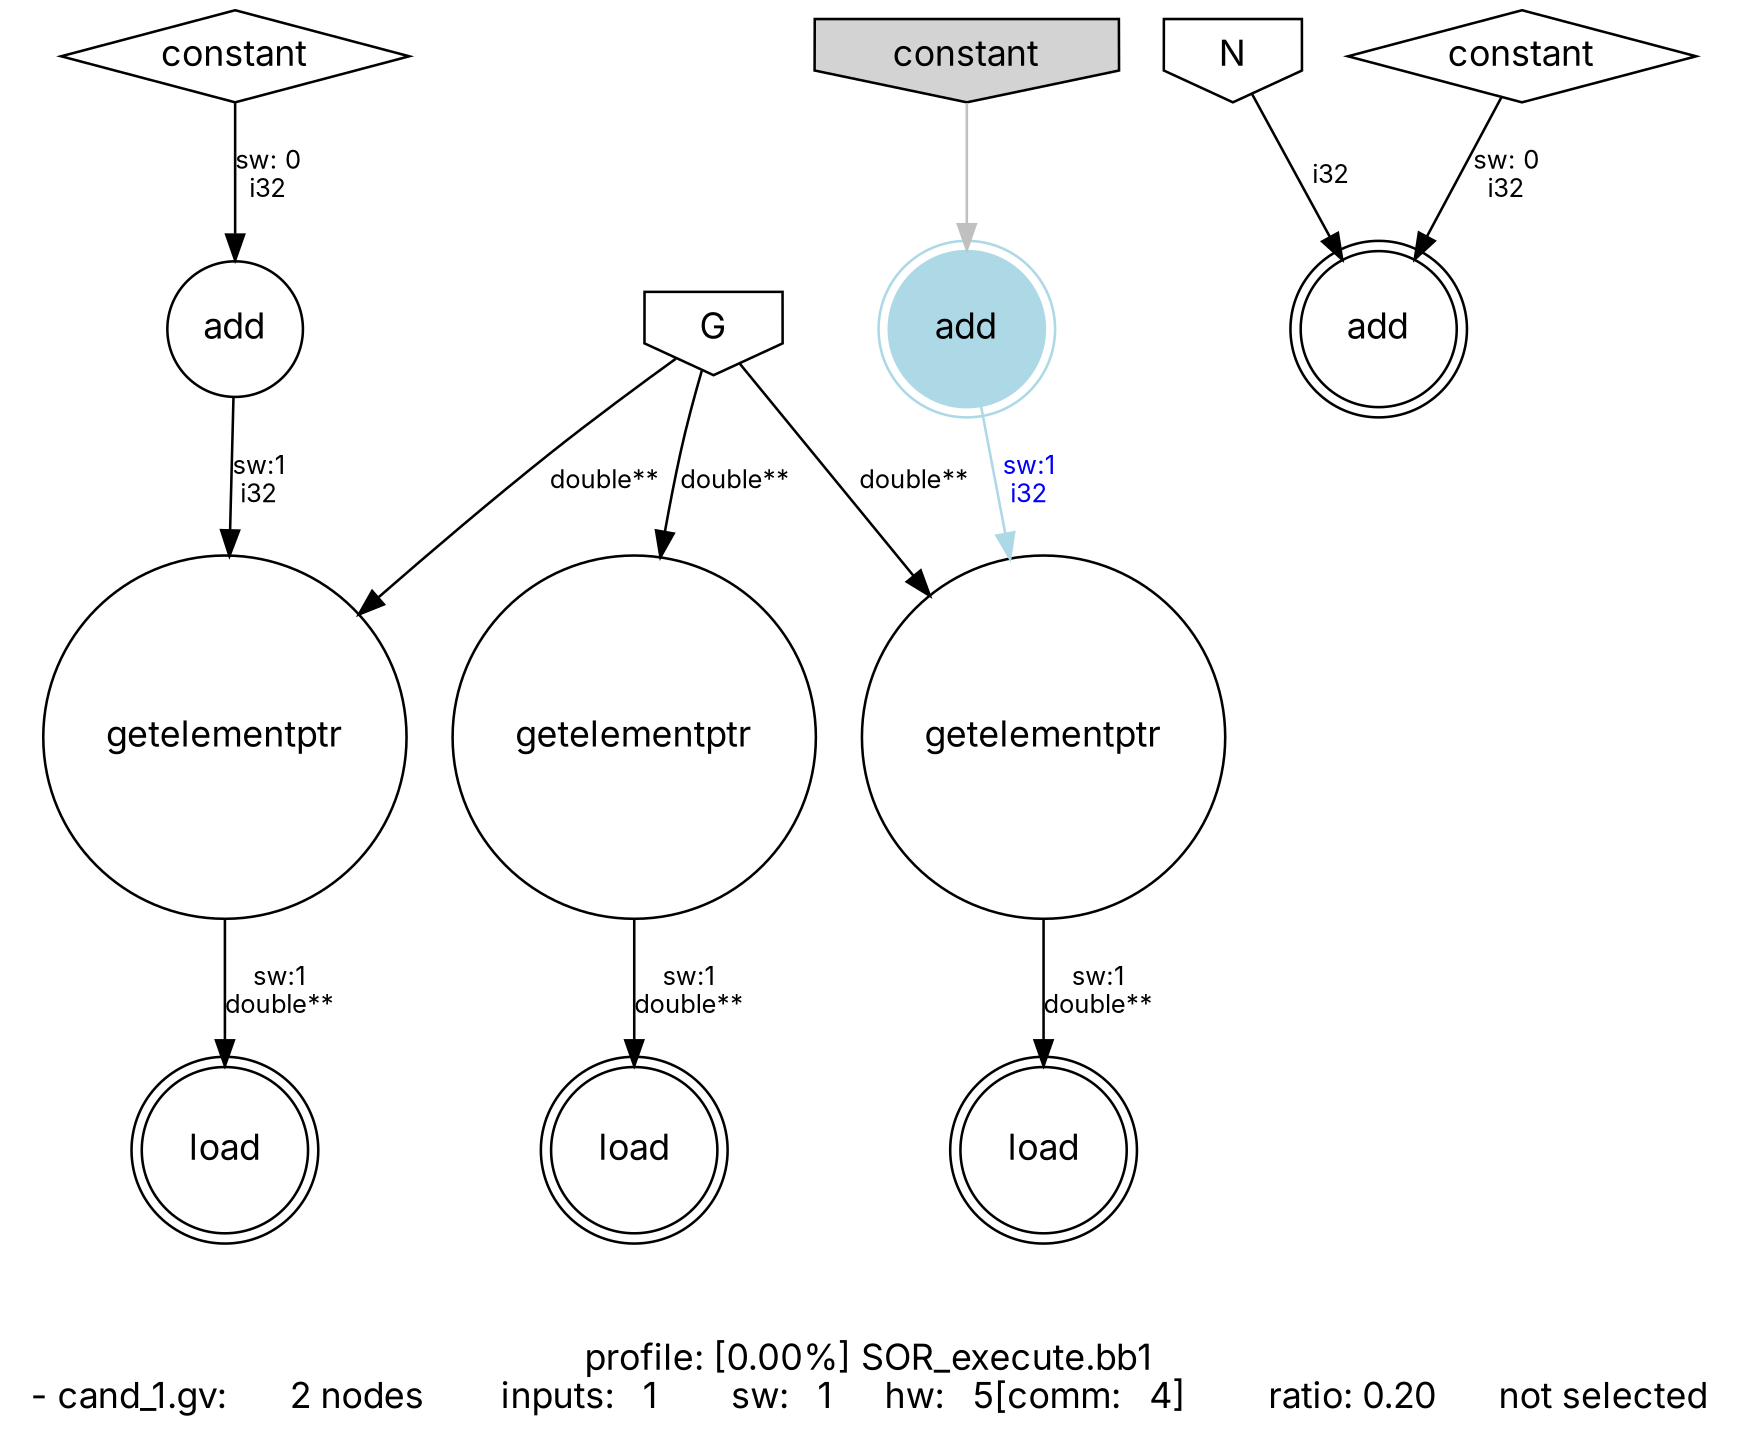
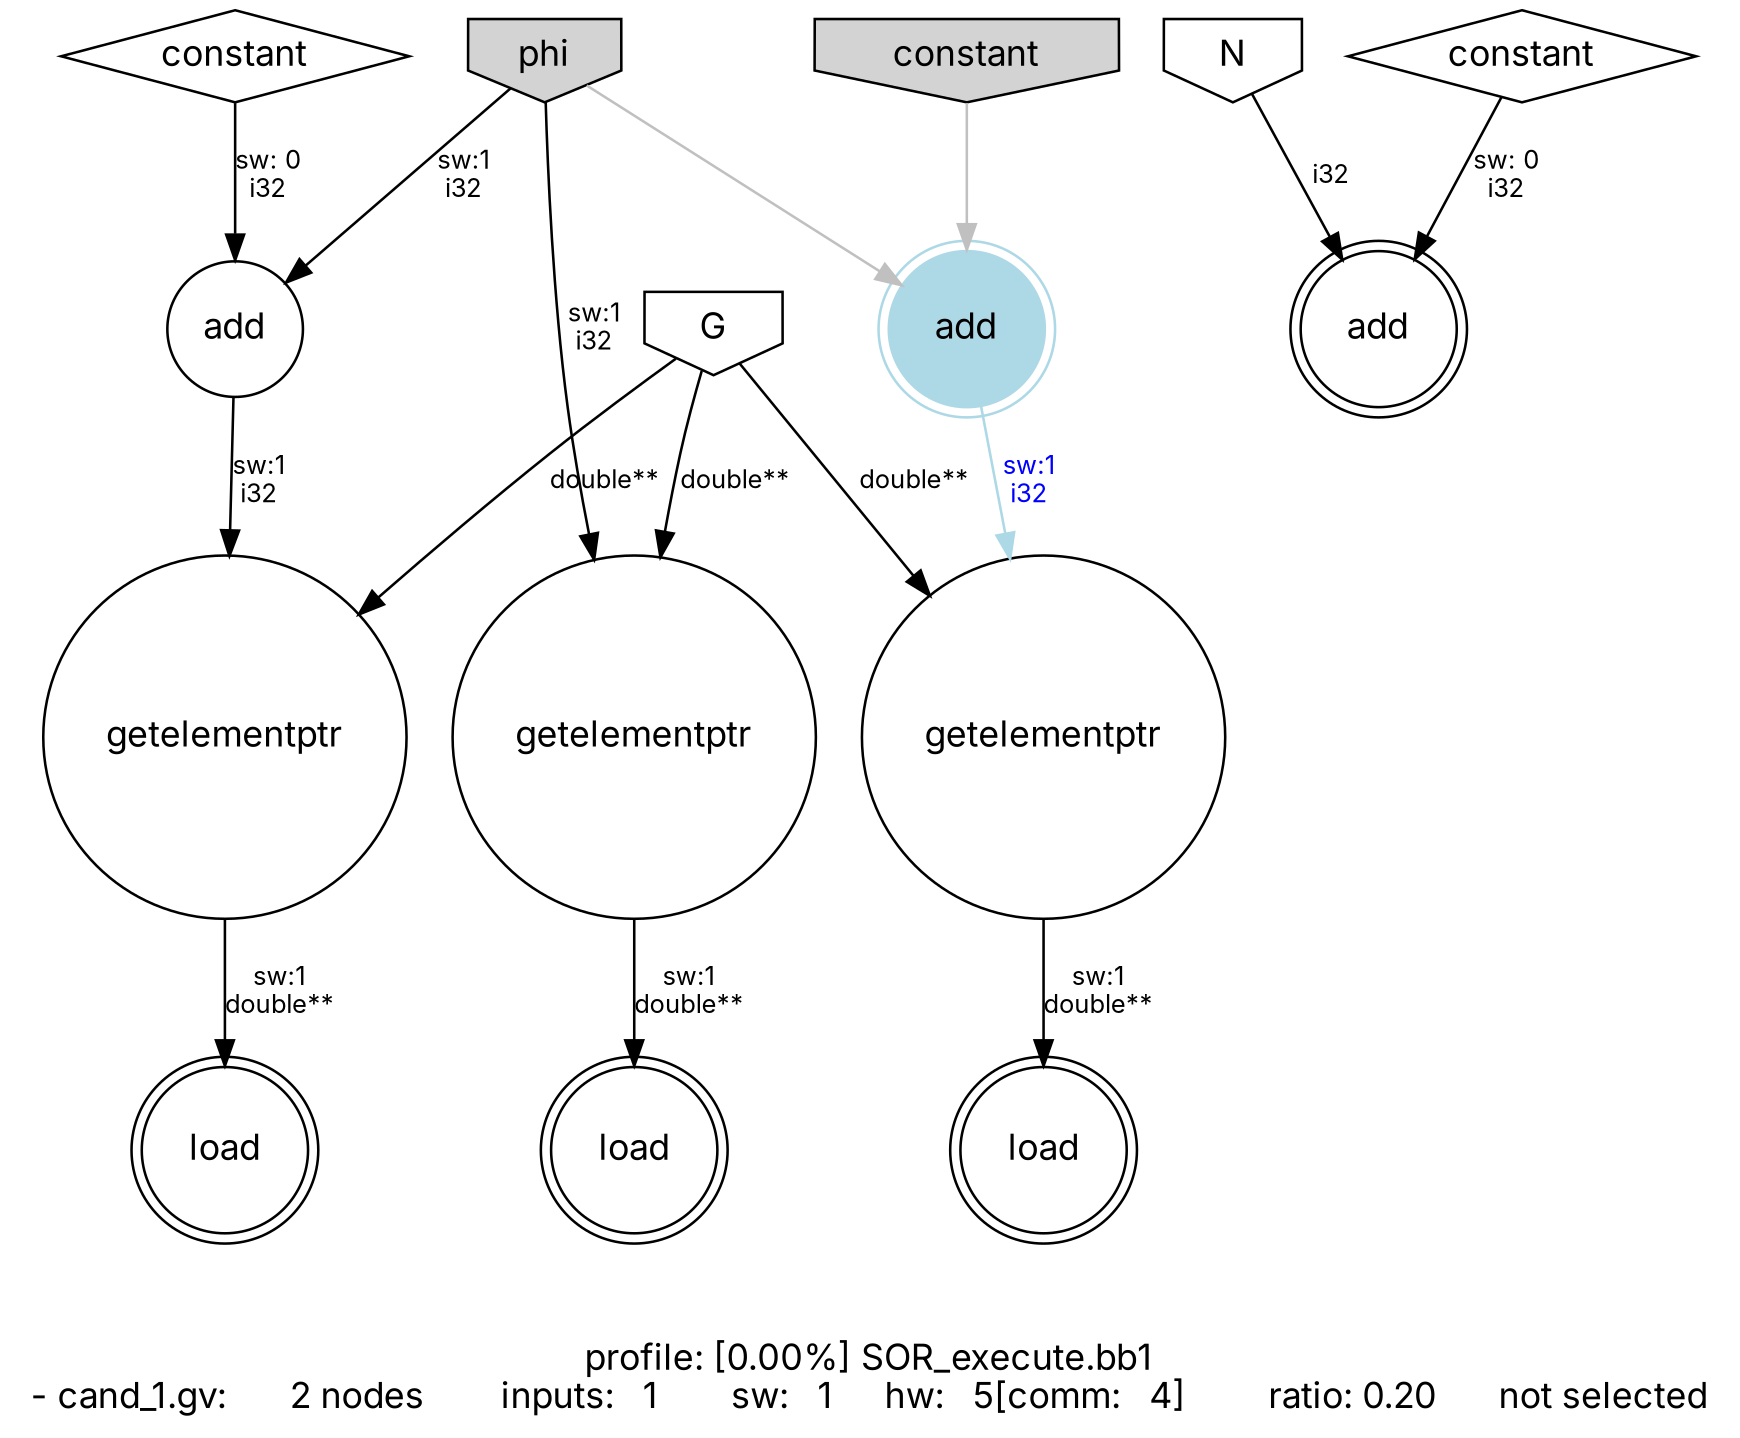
none -> (545, 56)
